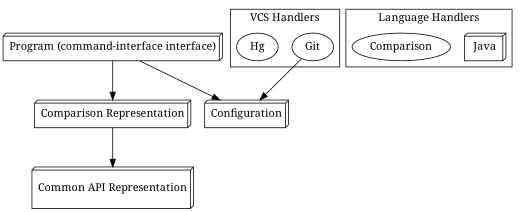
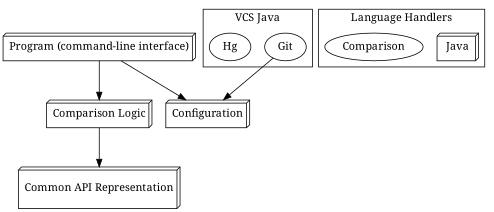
(285, 18) -> (258, 18)
(113, 47) -> (99, 47)
(113, 114) -> (99, 114)
